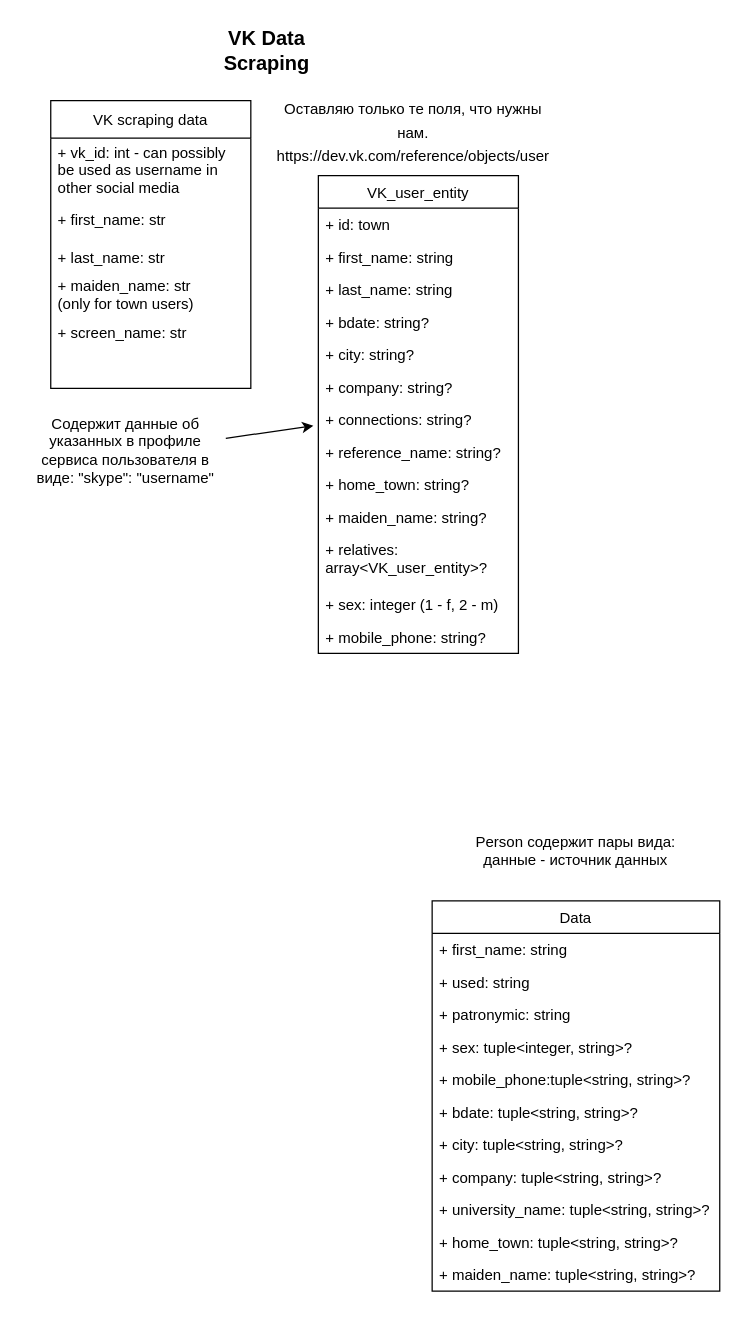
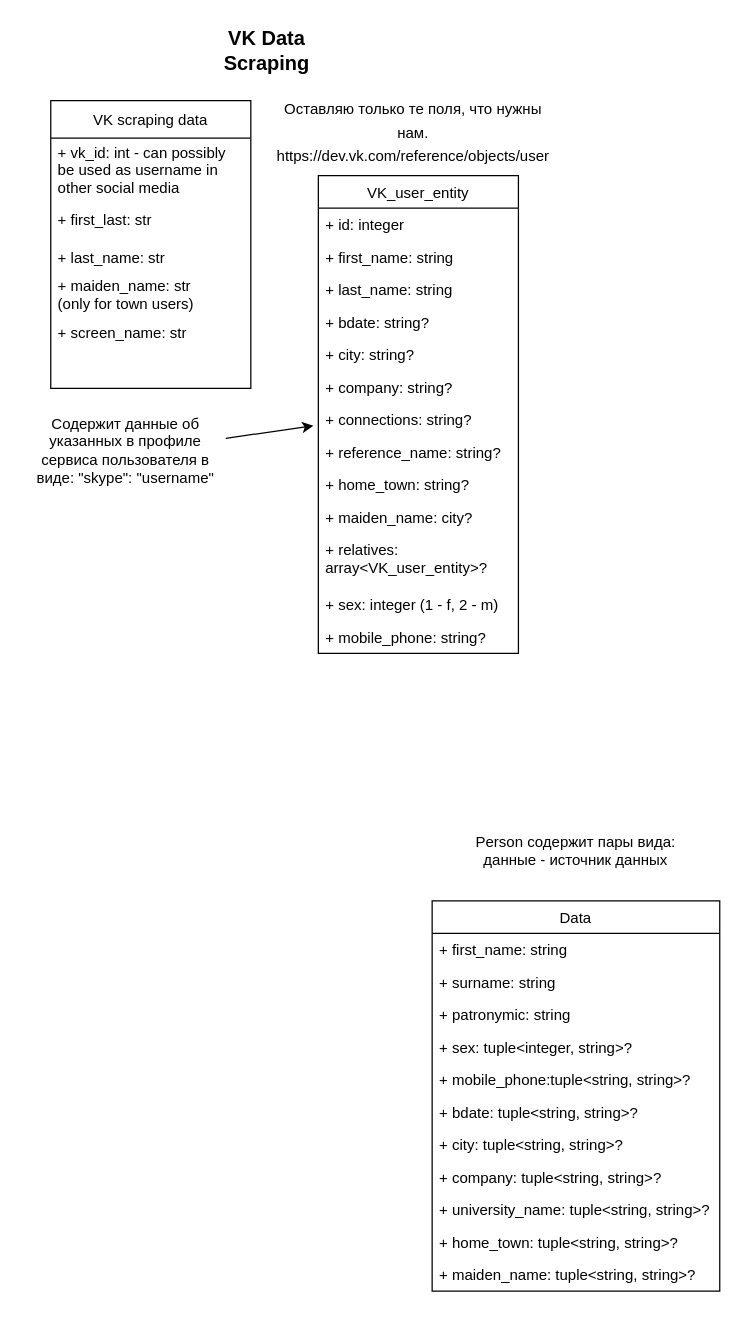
(121, 220) -> (119, 220)
(359, 225) -> (370, 225)
(408, 518) -> (399, 518)
(490, 983) -> (502, 983)
